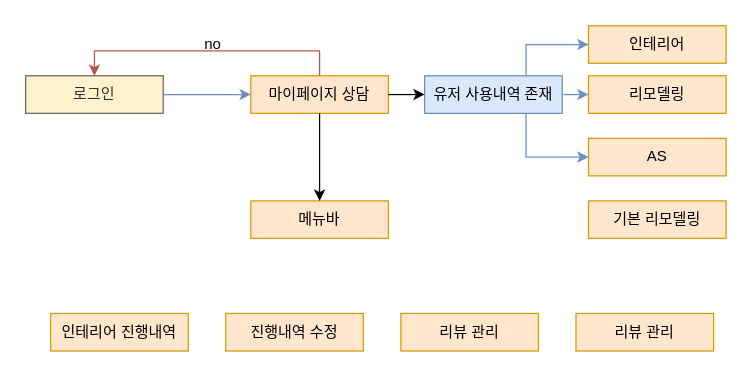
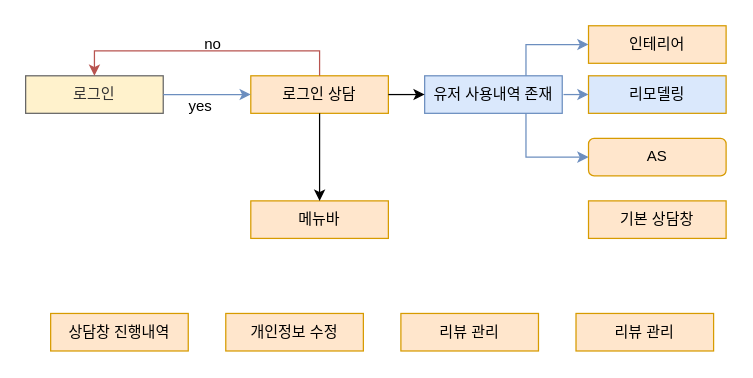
(319, 94) -> (319, 94)
(657, 94) -> (657, 94)
none -> (201, 107)
(657, 157) -> (657, 157)
(657, 219) -> (657, 219)
(119, 332) -> (119, 332)
(294, 332) -> (294, 332)
